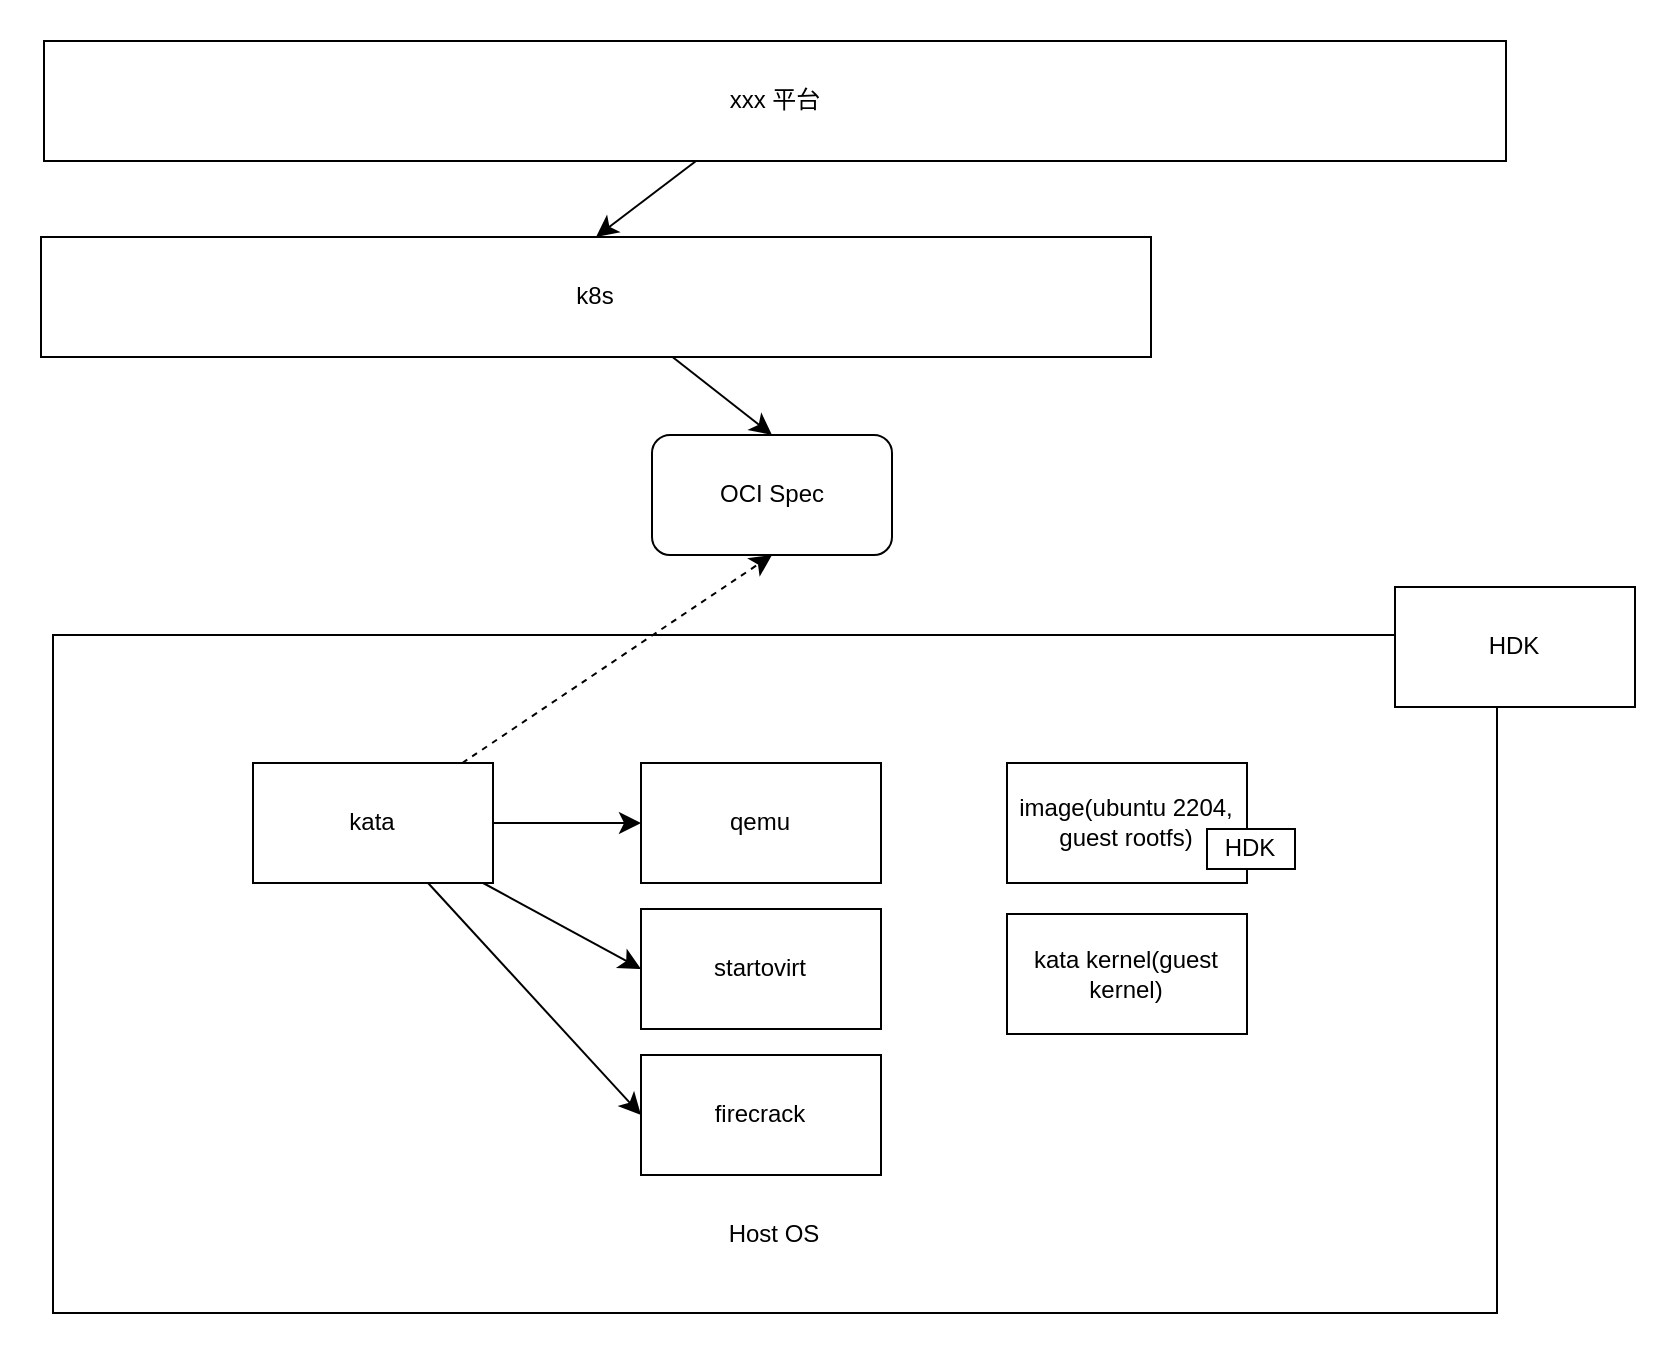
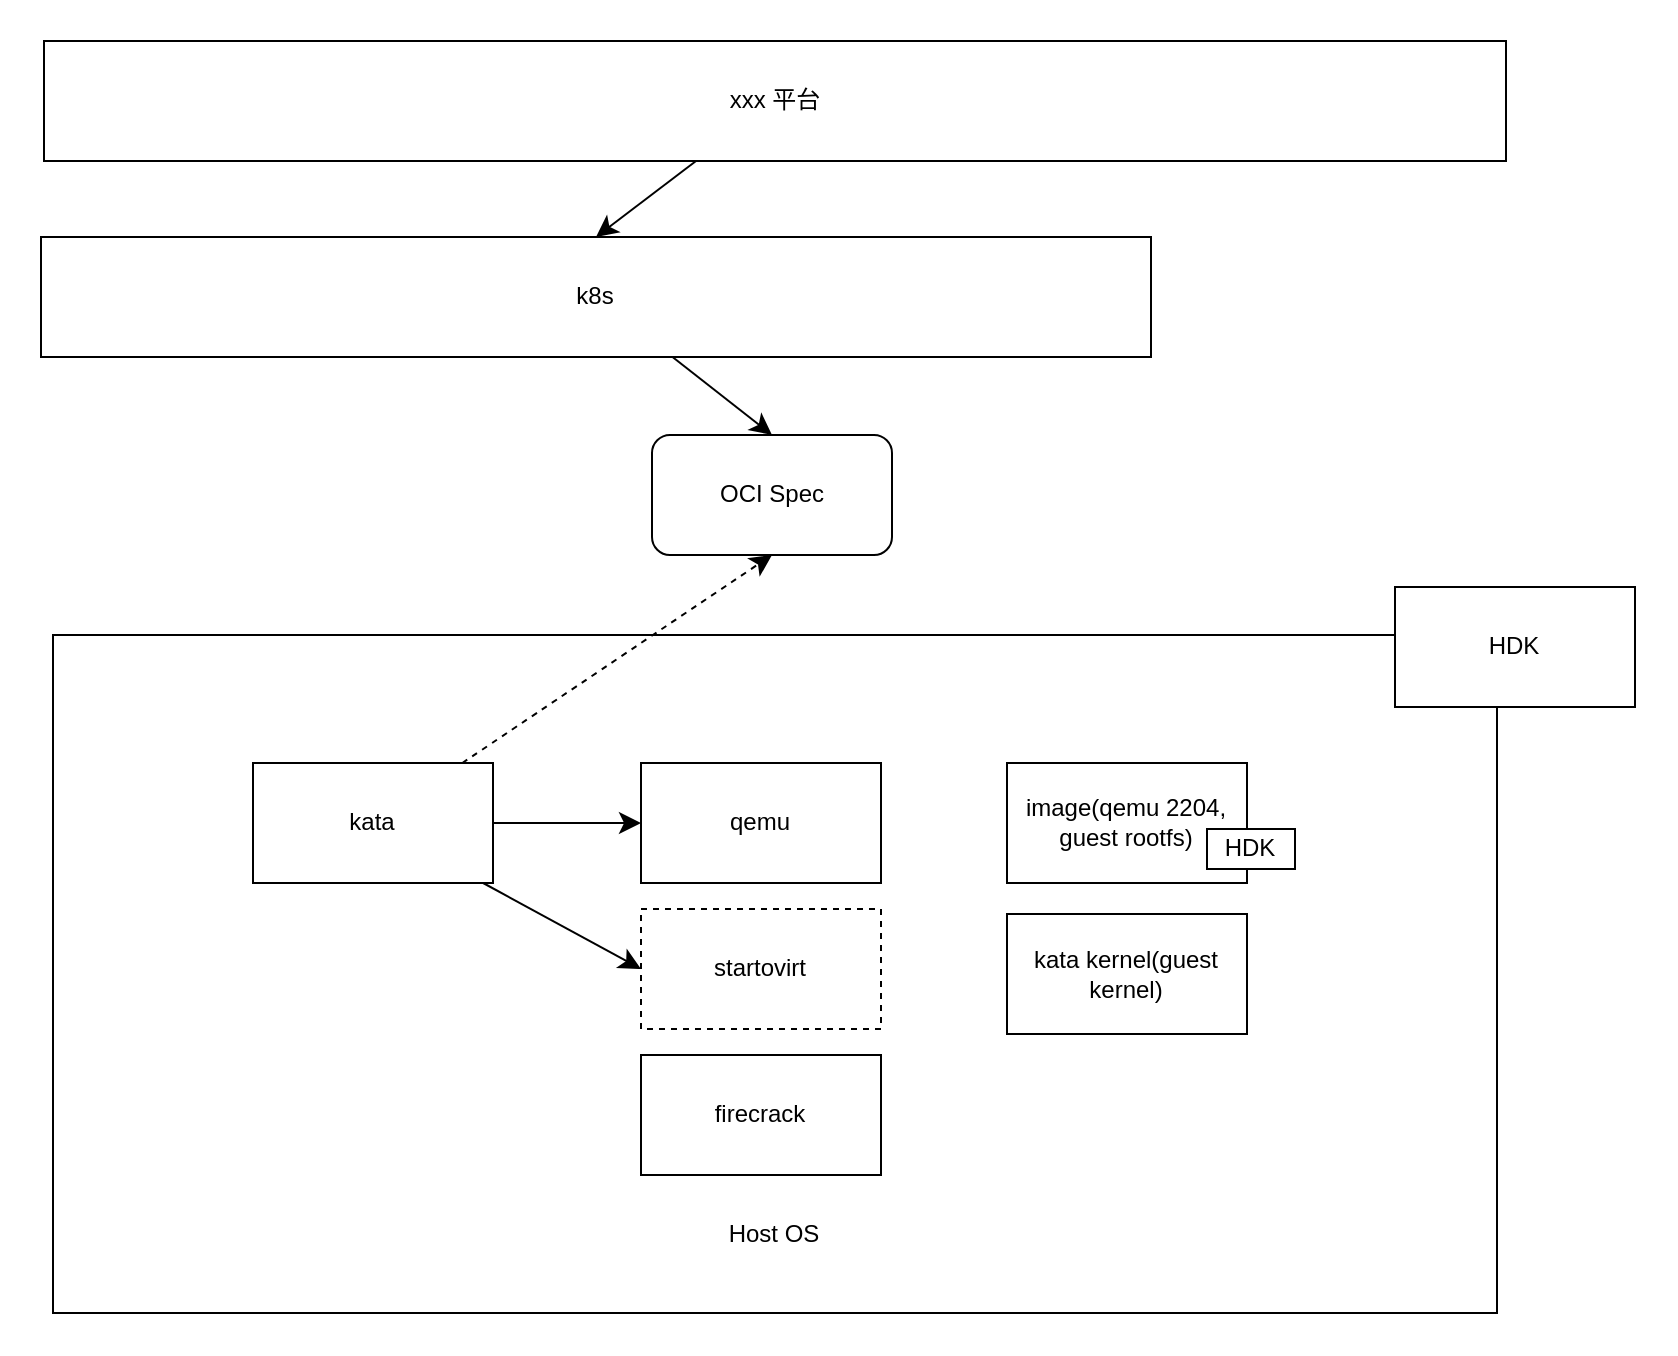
(1127, 823) -> (1127, 823)
(761, 969) -> (761, 969)
(531, 995) -> none
